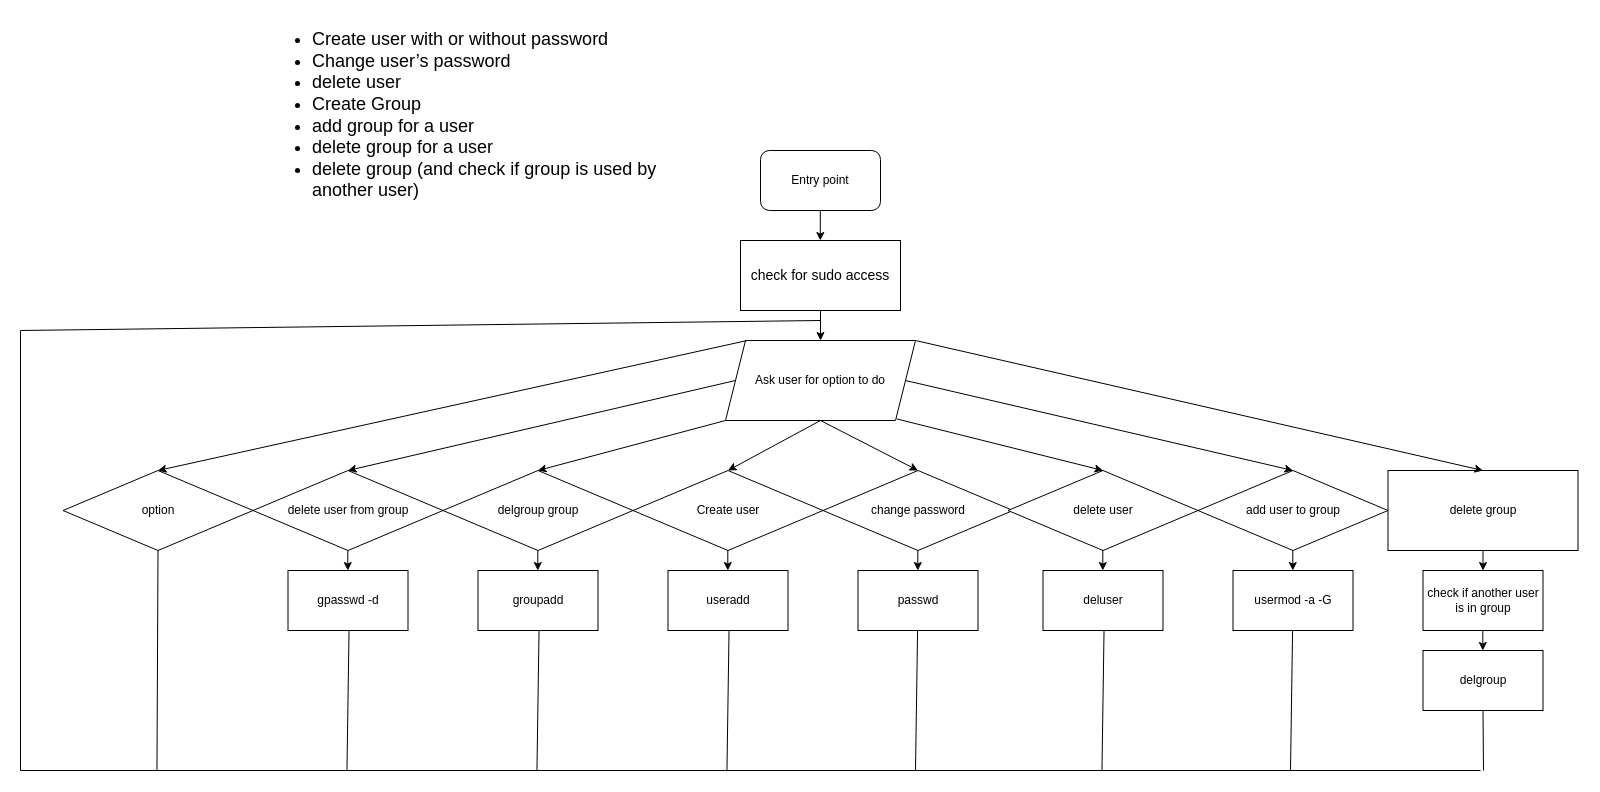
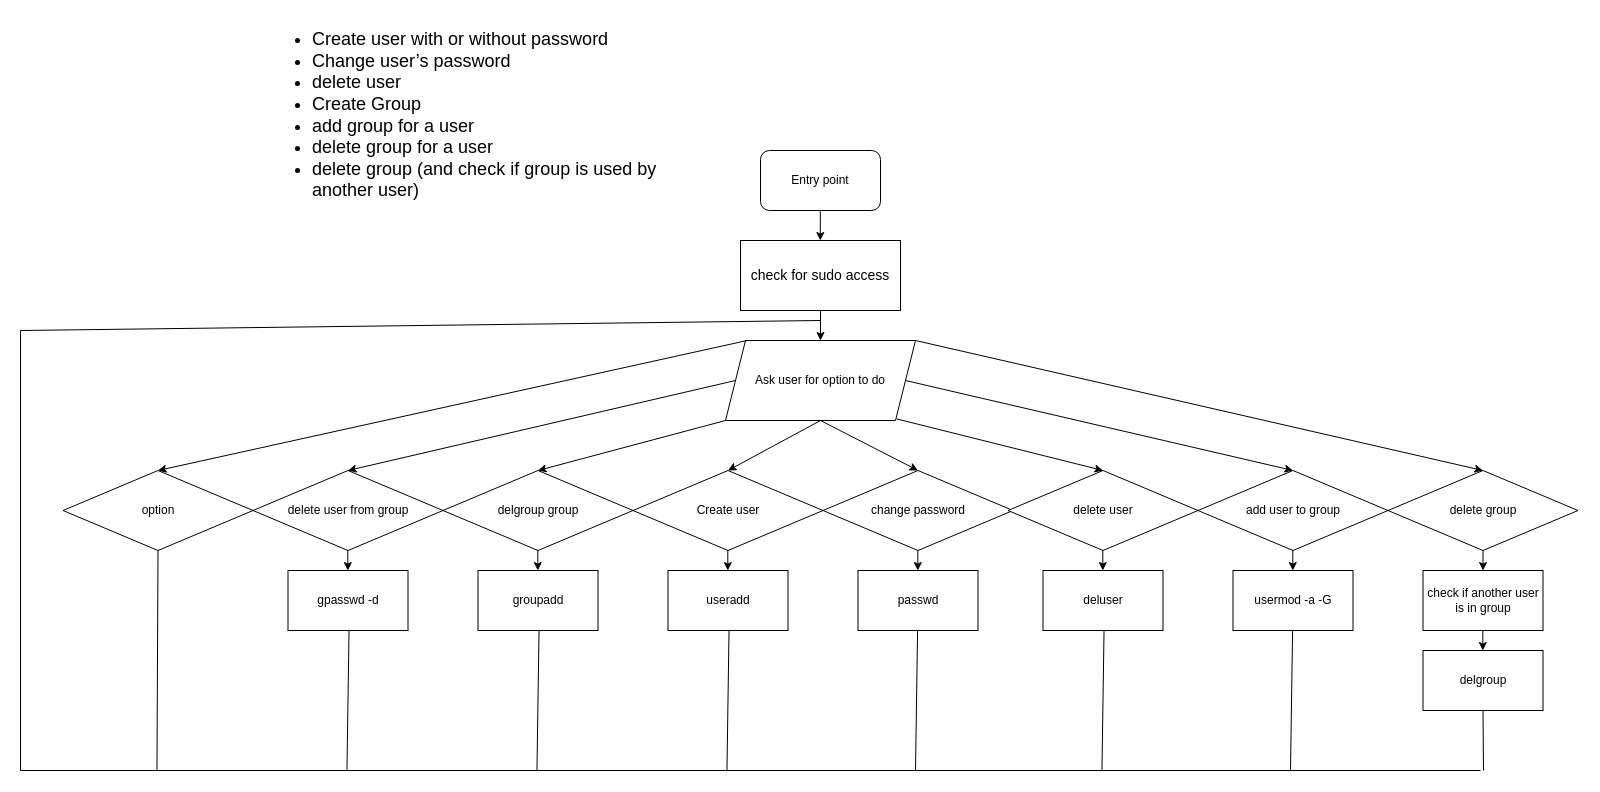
(1483, 511) -> (1483, 511)
